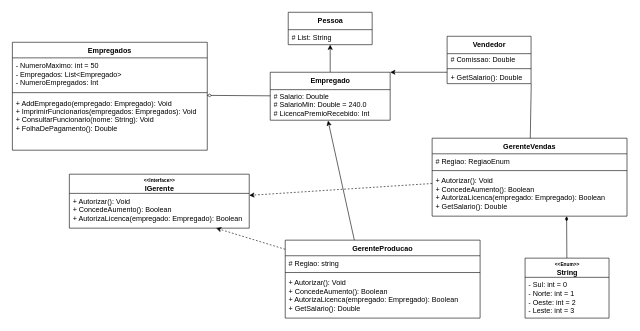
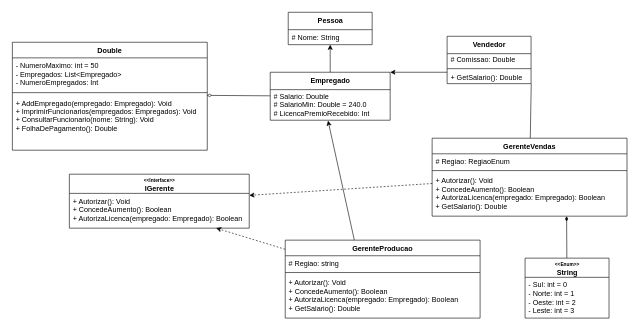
(315, 38) -> (316, 38)
(110, 50) -> (110, 50)
